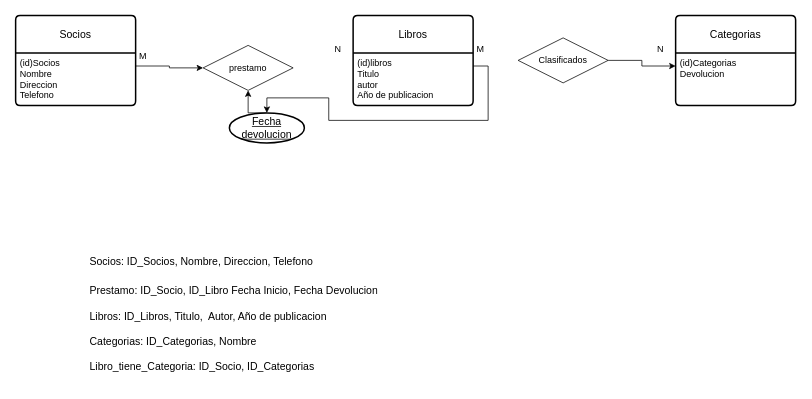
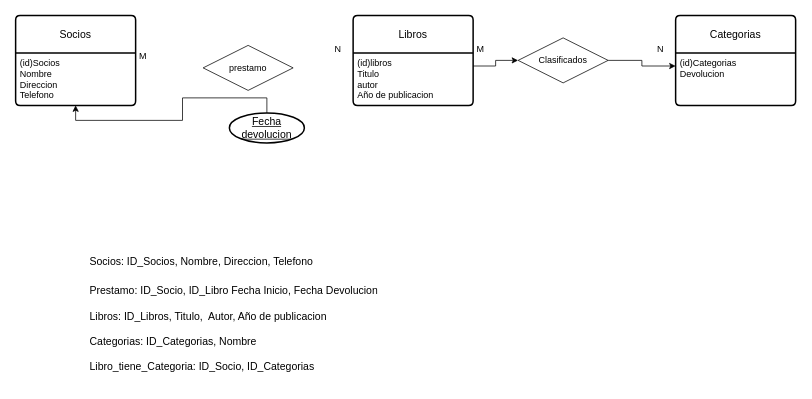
(169, 66) -> none
(248, 113) -> (136, 120)
(396, 120) -> (501, 60)
